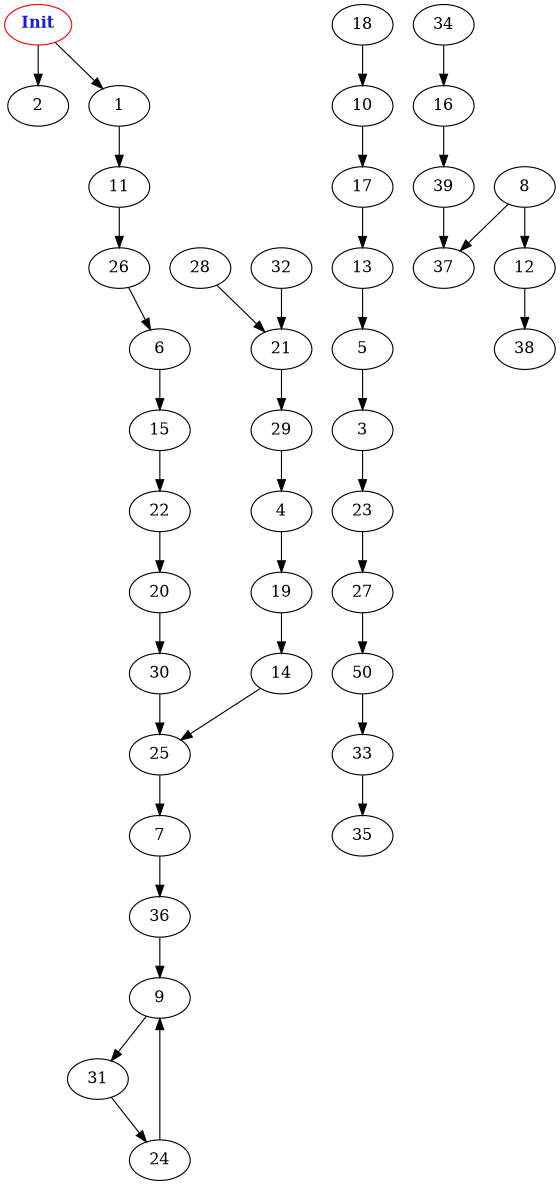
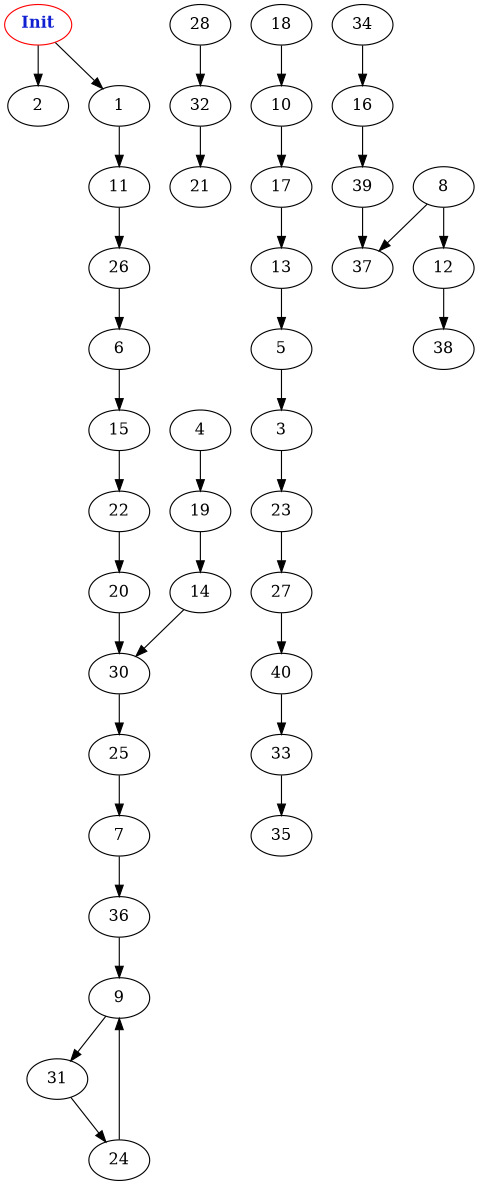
(237, 305) -> (200, 60)
(281, 430) -> none
(363, 674) -> (281, 674)
(225, 711) -> (164, 629)
